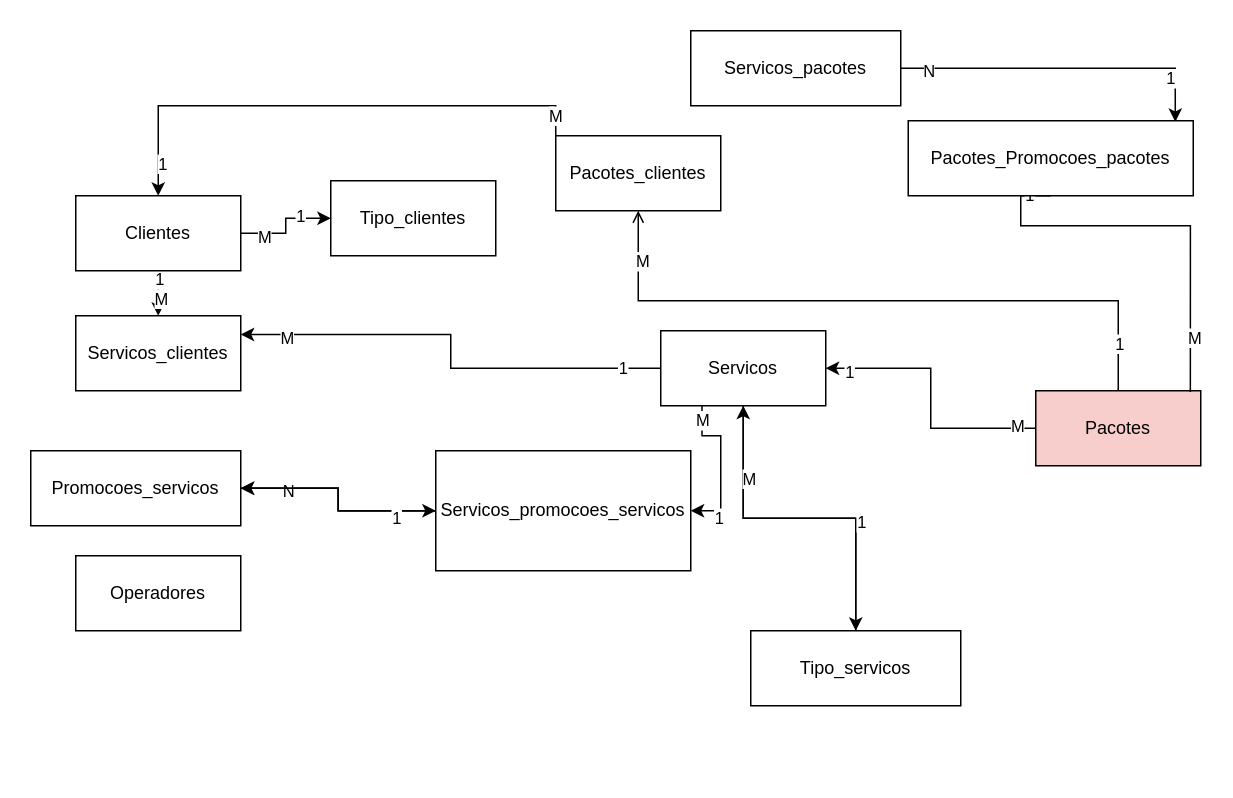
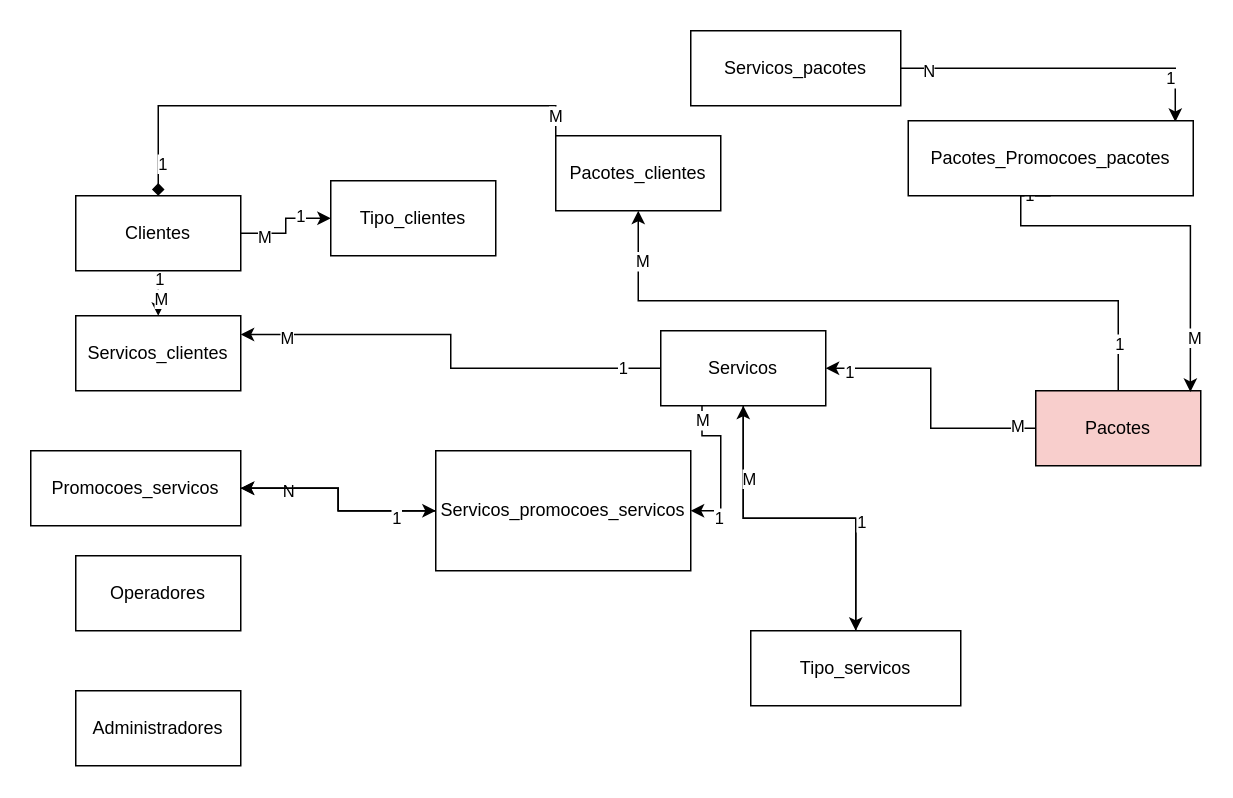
(158, 184) -> (158, 183)
(638, 219) -> (638, 222)
(1190, 384) -> (1190, 380)
none -> (158, 728)
